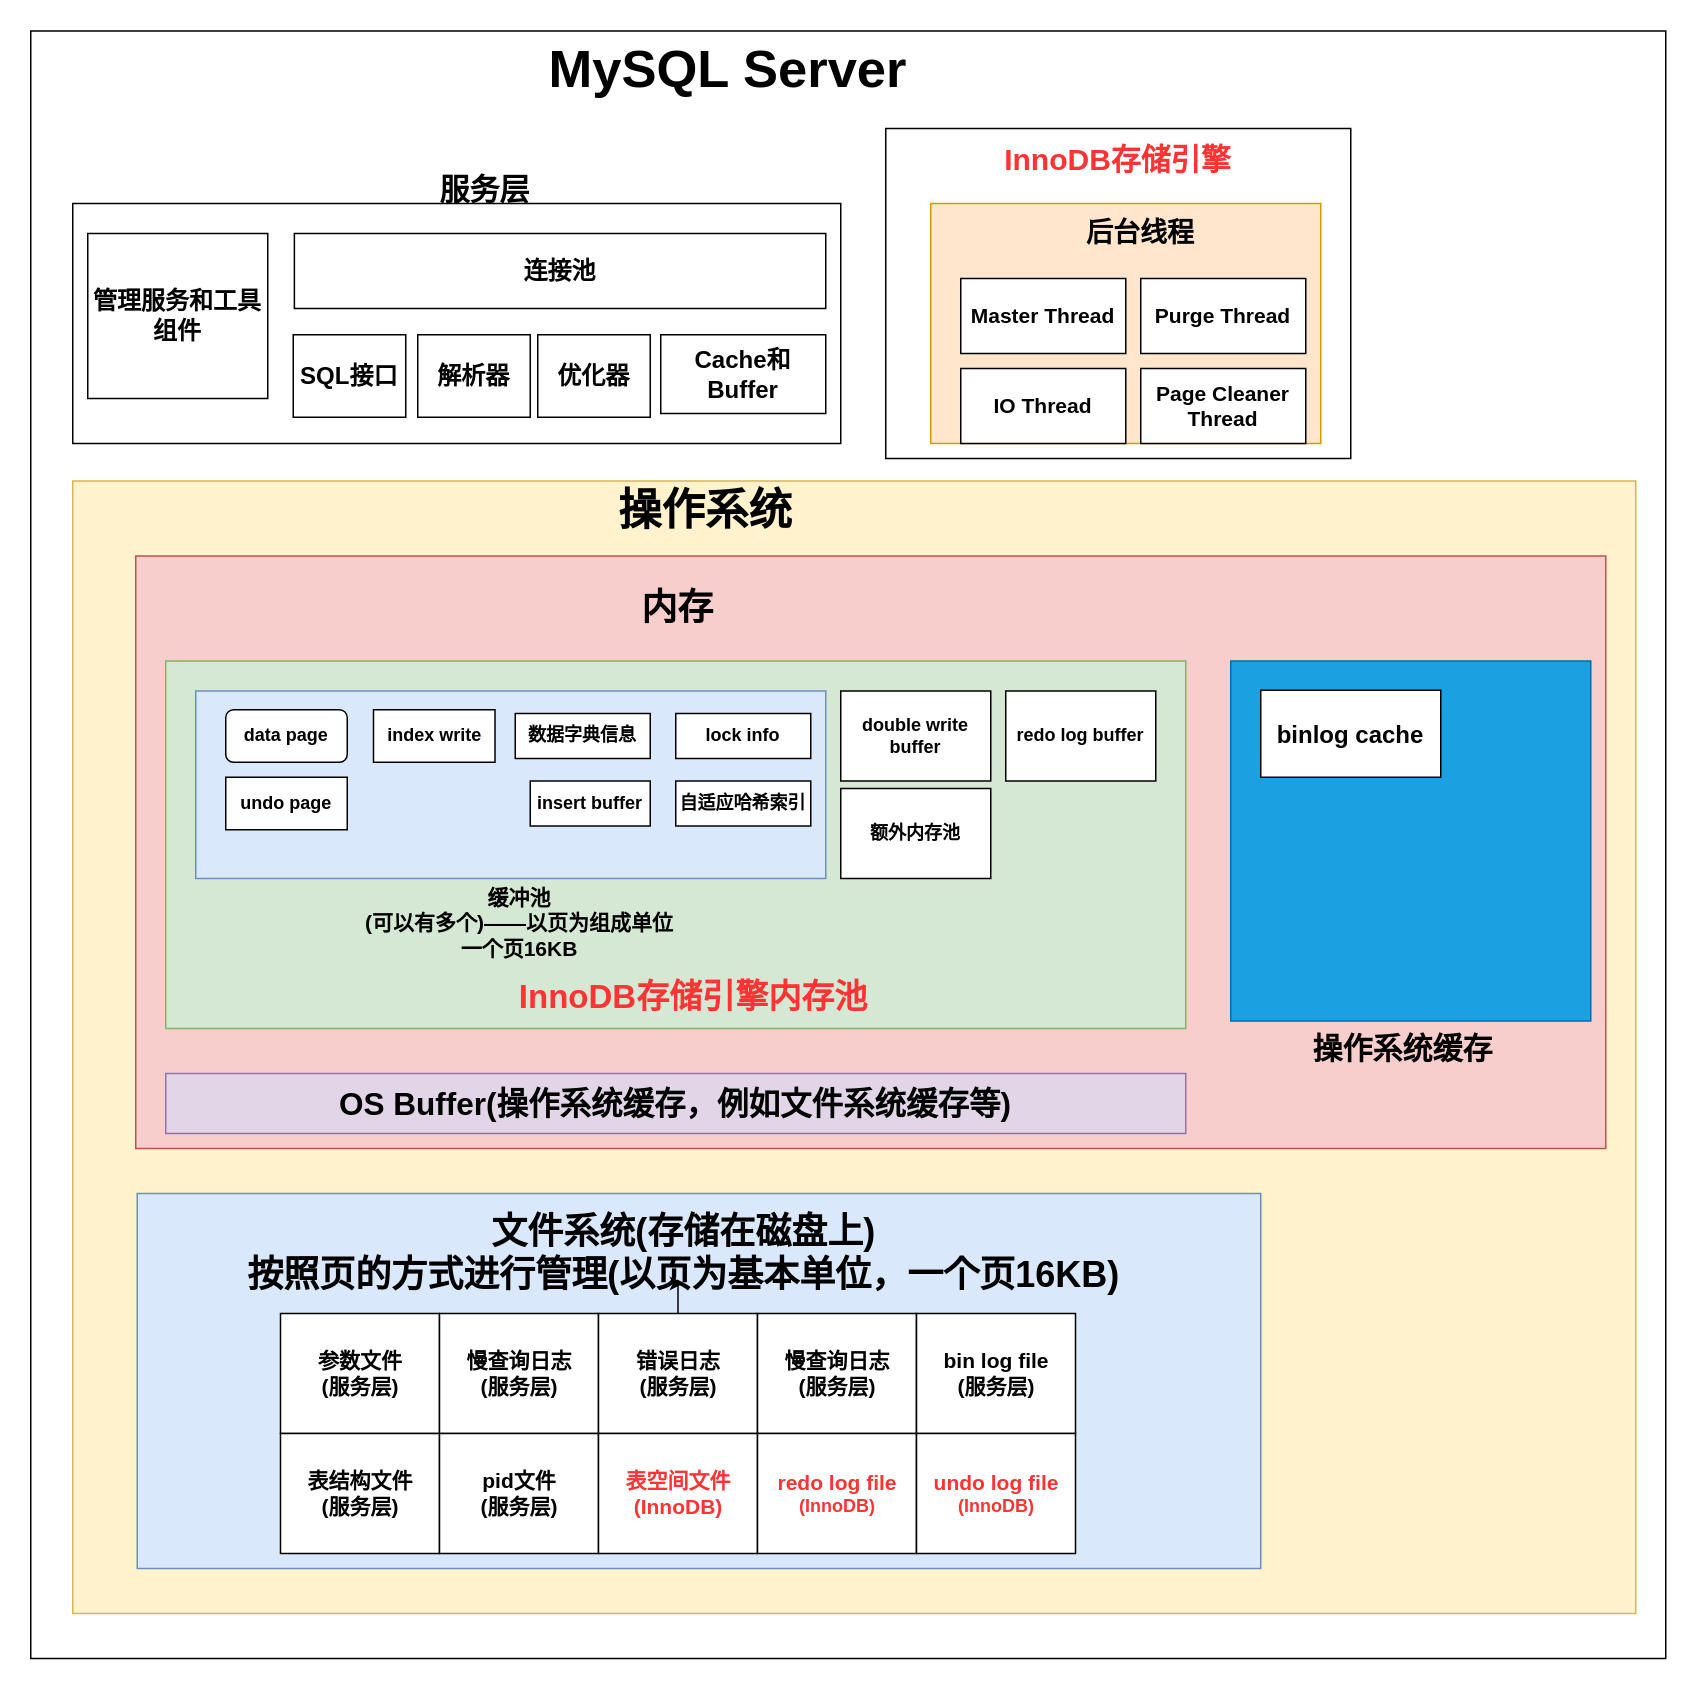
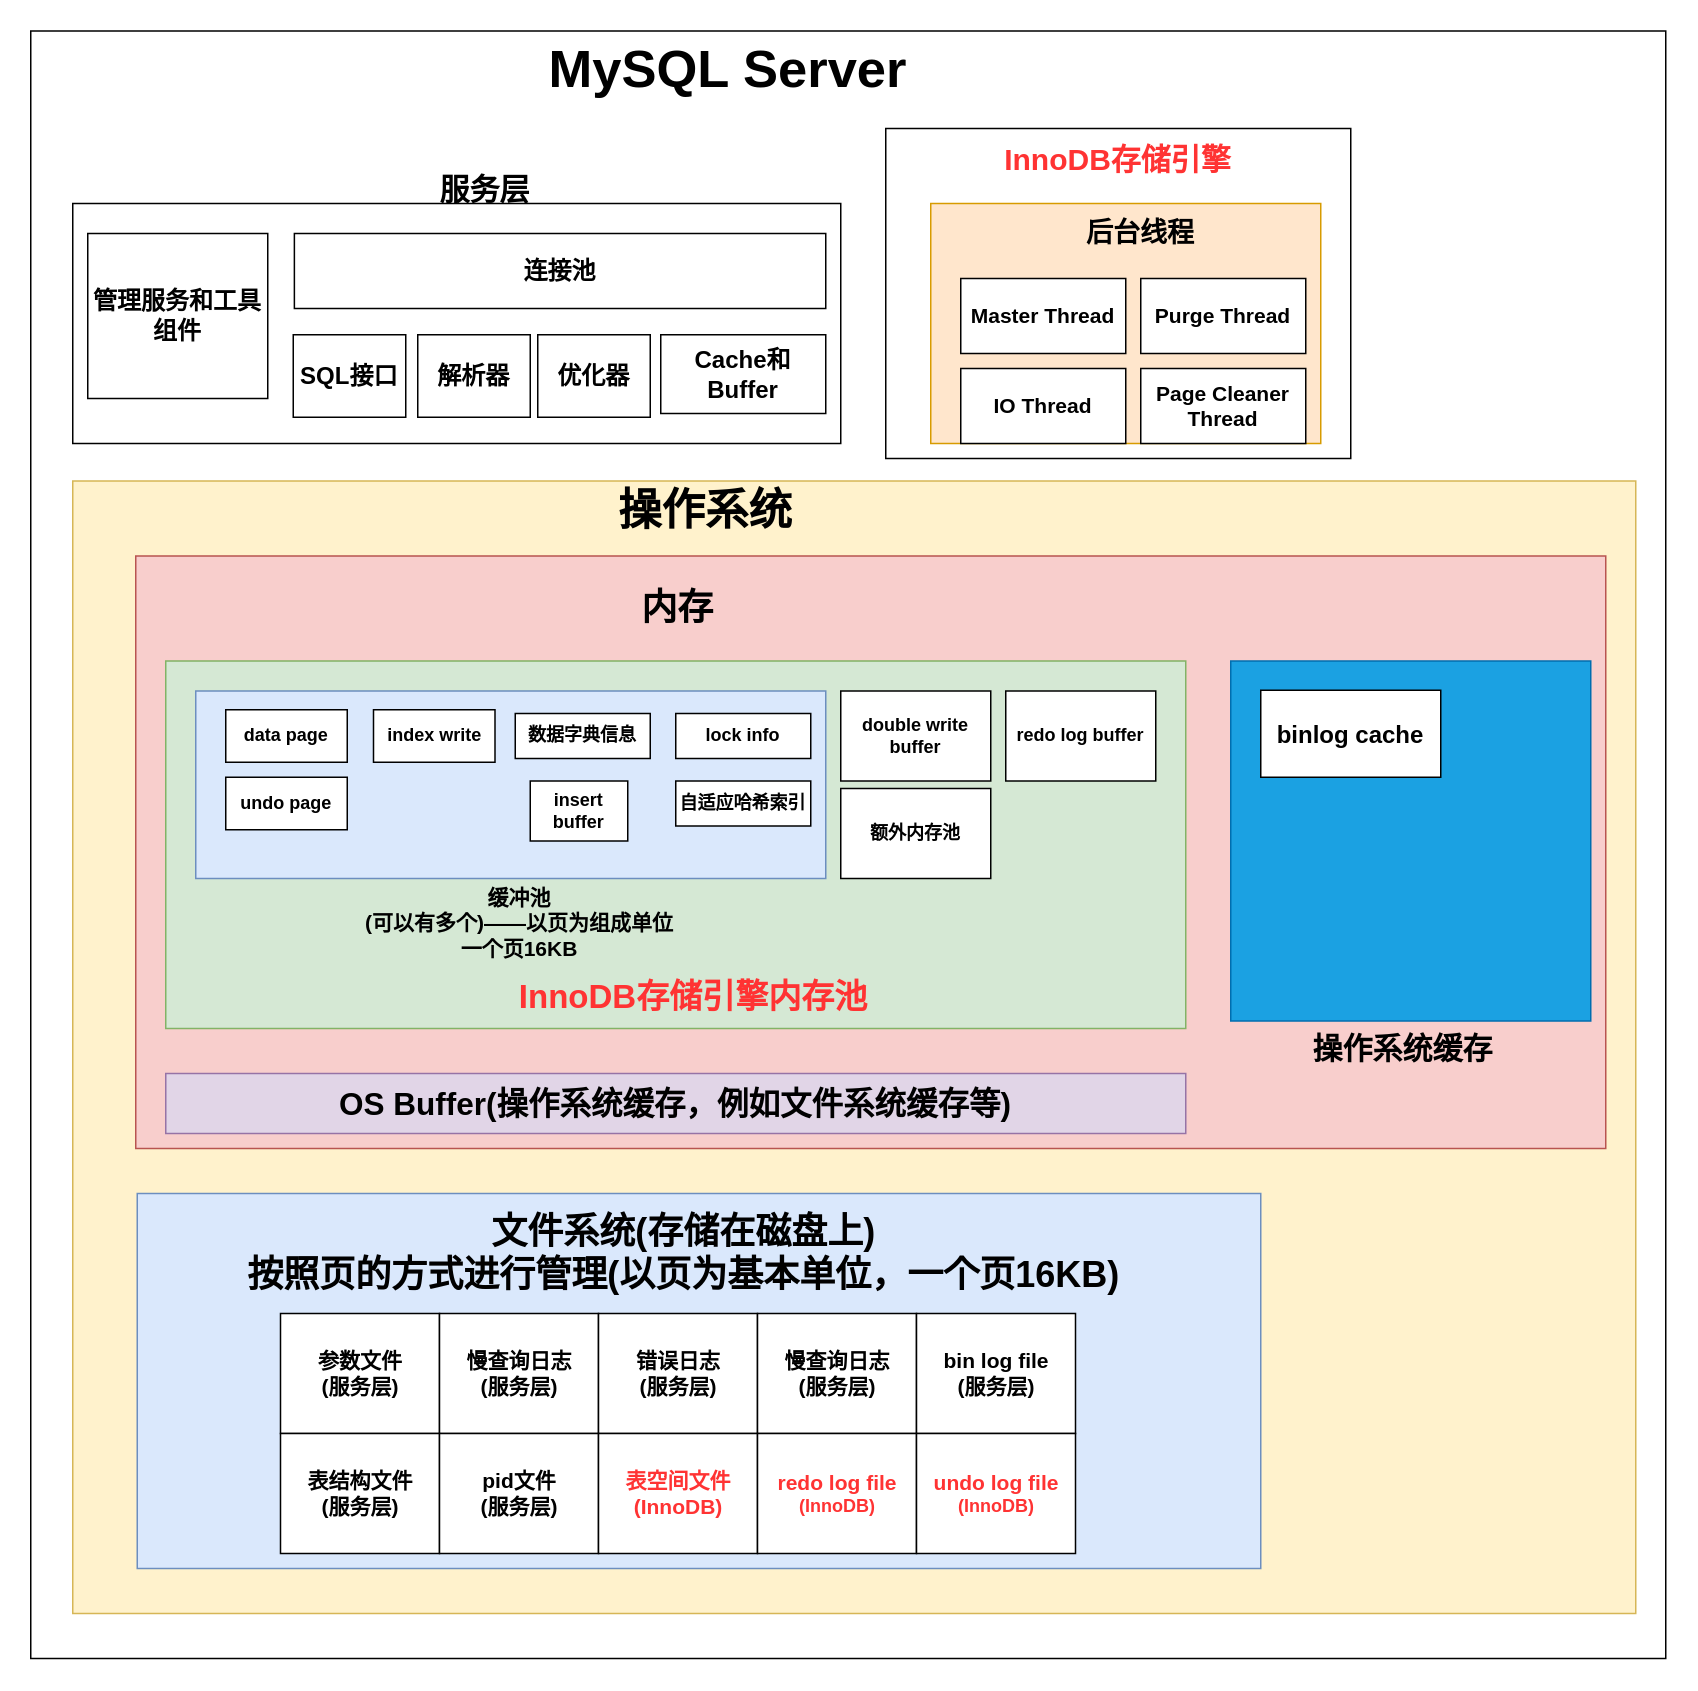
(287, 736) -> (287, 736)
(590, 803) -> (579, 811)
(678, 1296) -> none
